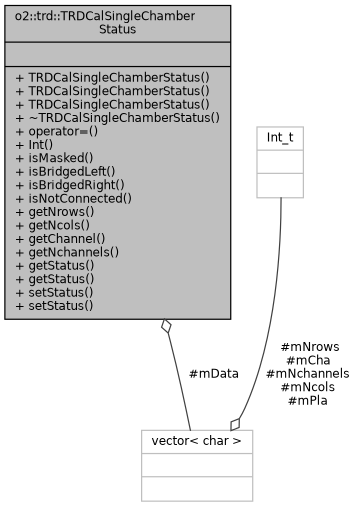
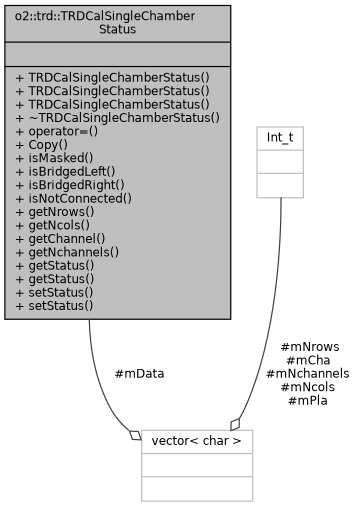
(34, 145) -> (42, 145)
(180, 382) -> (98, 379)
